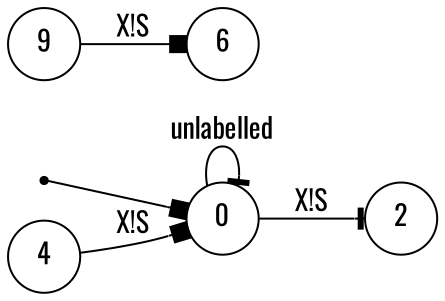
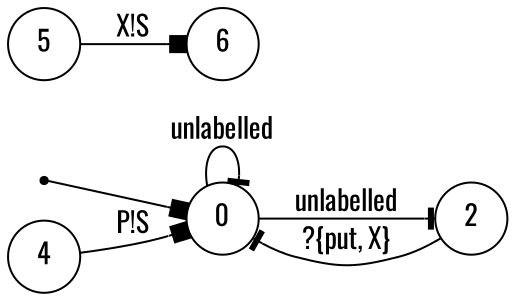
(44, 44) -> (44, 44)
(312, 204) -> (347, 204)
(133, 226) -> (133, 226)
none -> (352, 265)
